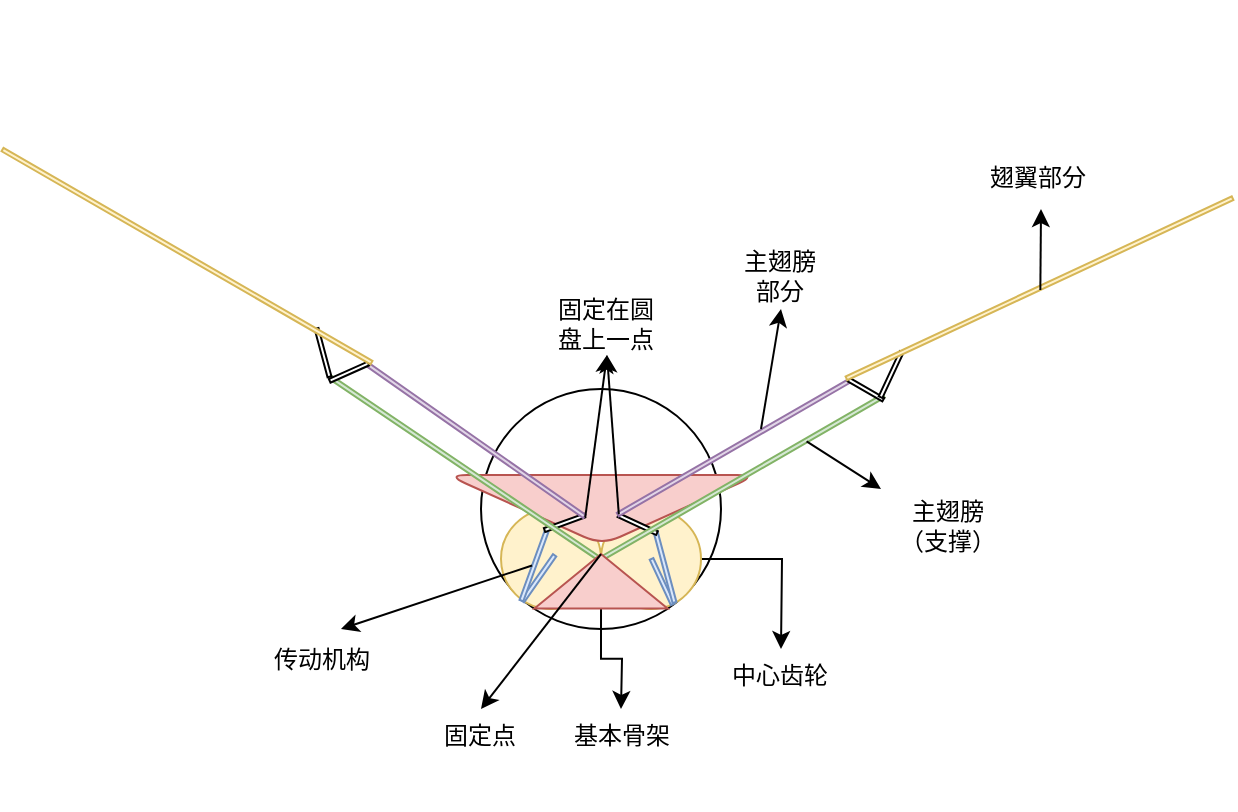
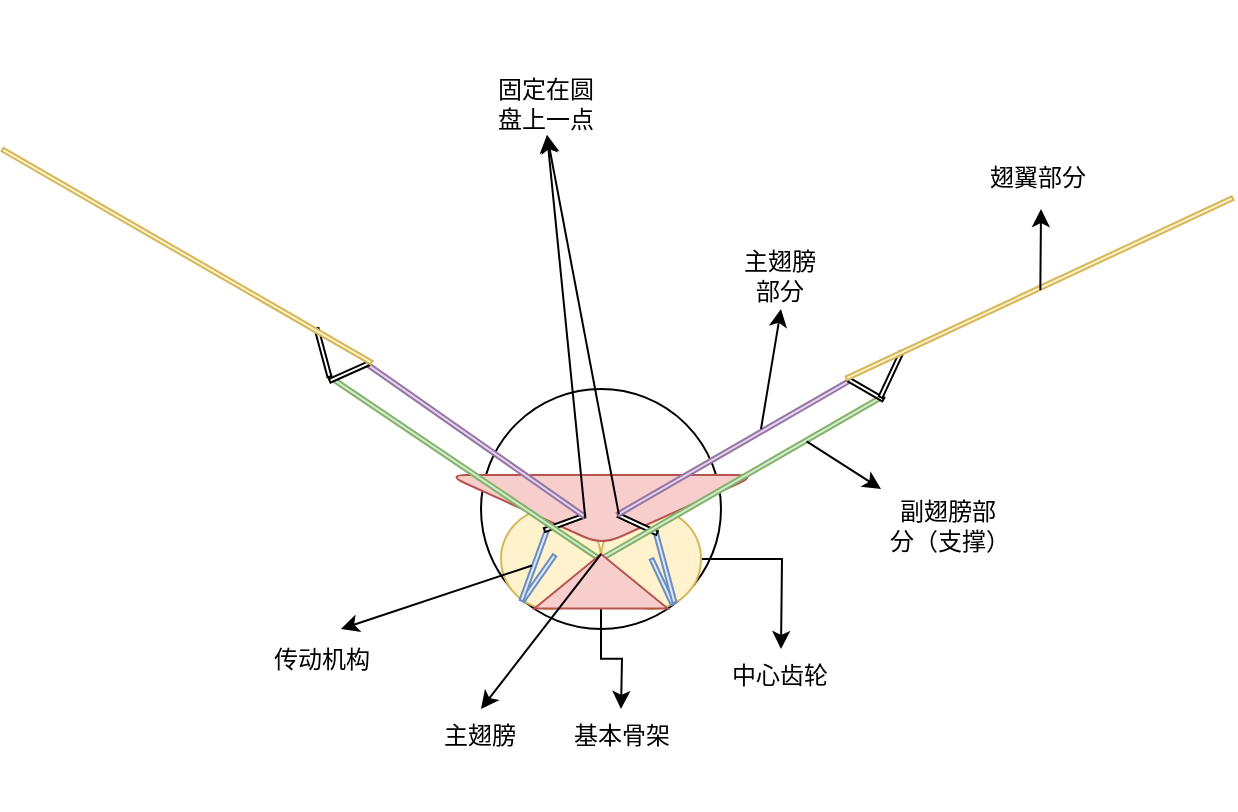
(607, 325) -> (547, 105)
(949, 527) -> (949, 527)
(481, 737) -> (481, 737)
